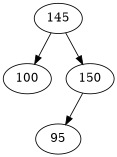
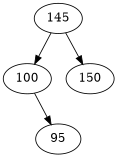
(76, 105) -> (41, 105)
